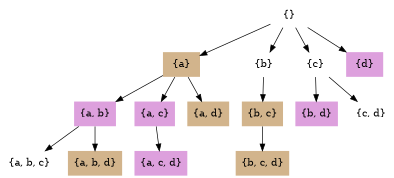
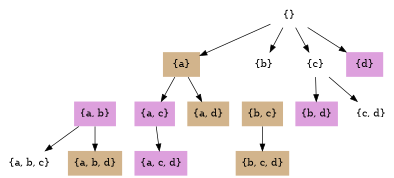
(263, 86) -> none
(143, 87) -> none
